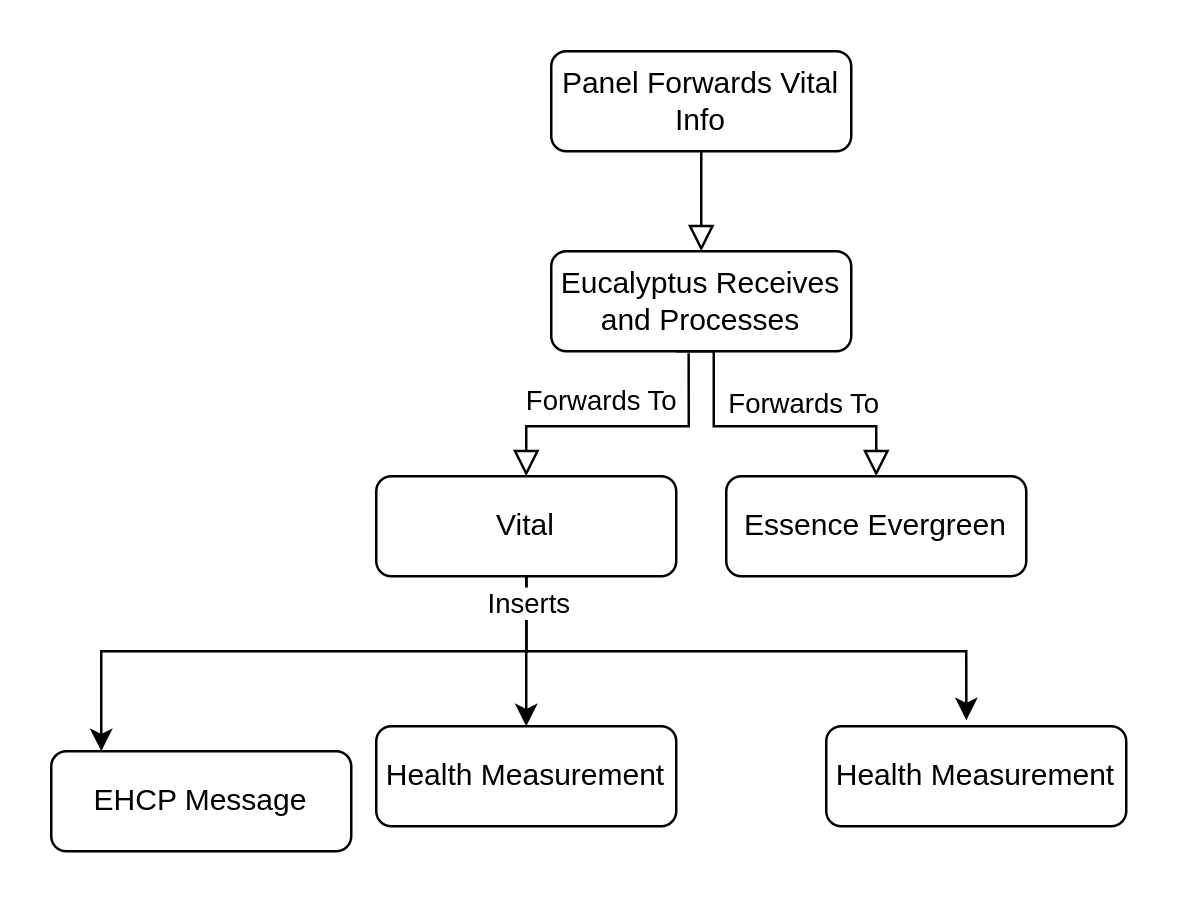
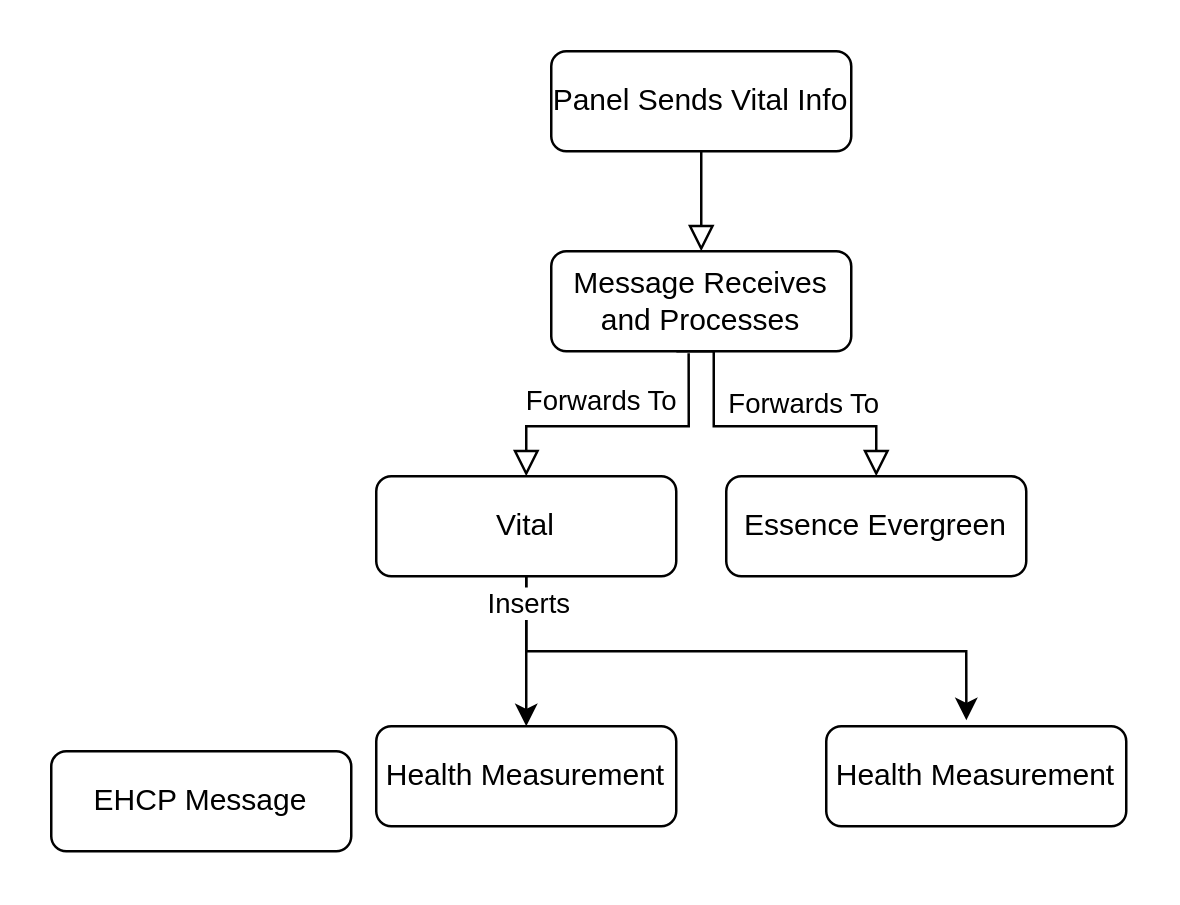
(701, 101) -> (701, 101)
(701, 301) -> (701, 301)
(270, 651) -> none
